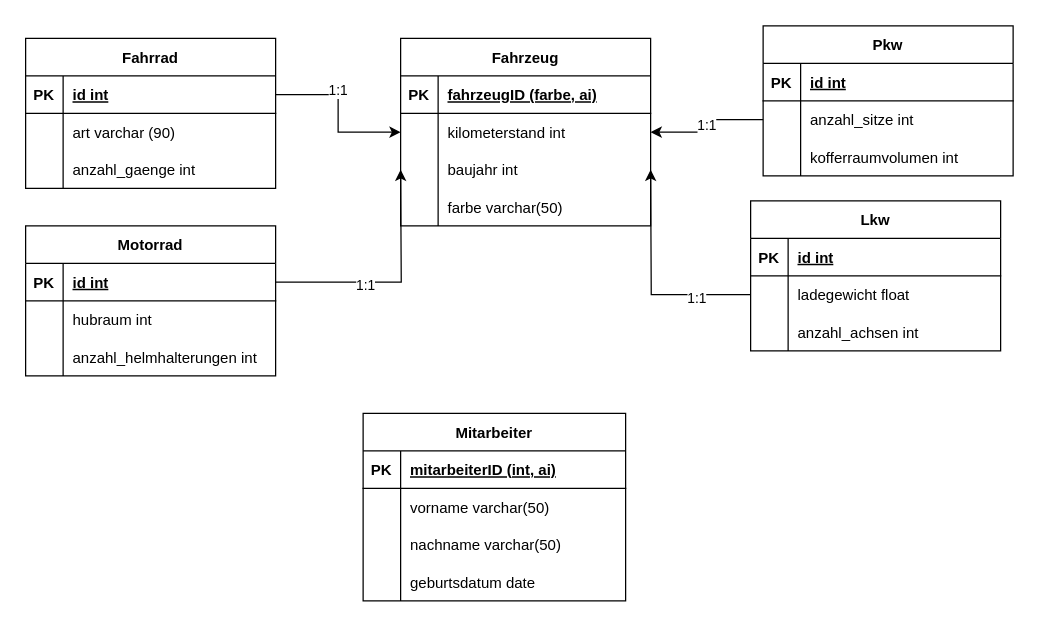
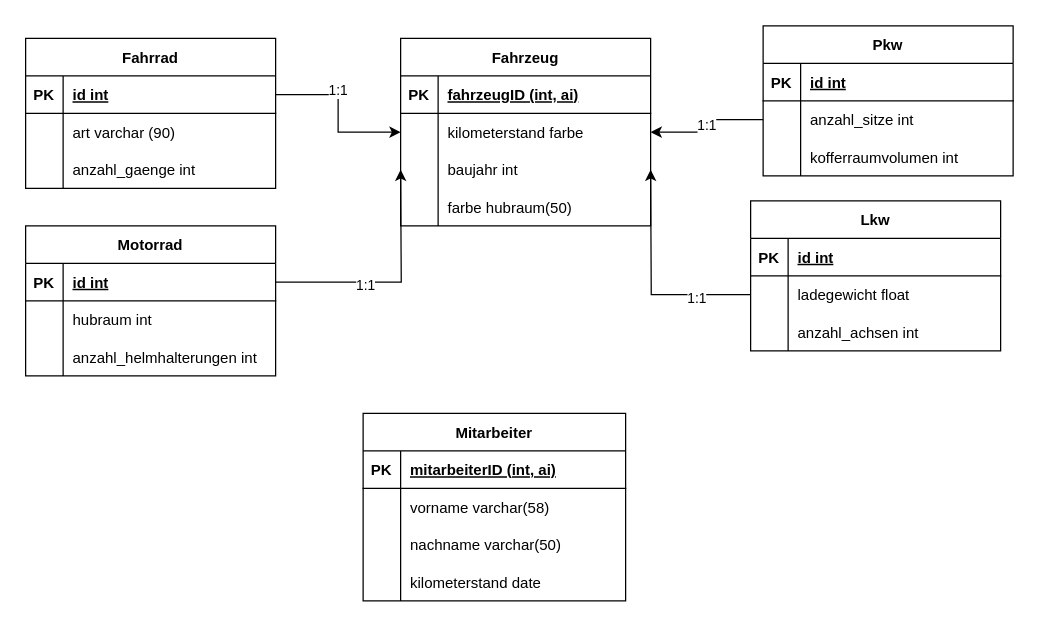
(532, 95) -> (522, 95)
(515, 133) -> (526, 133)
(517, 208) -> (517, 208)
(488, 508) -> (488, 508)
(479, 583) -> (484, 583)
